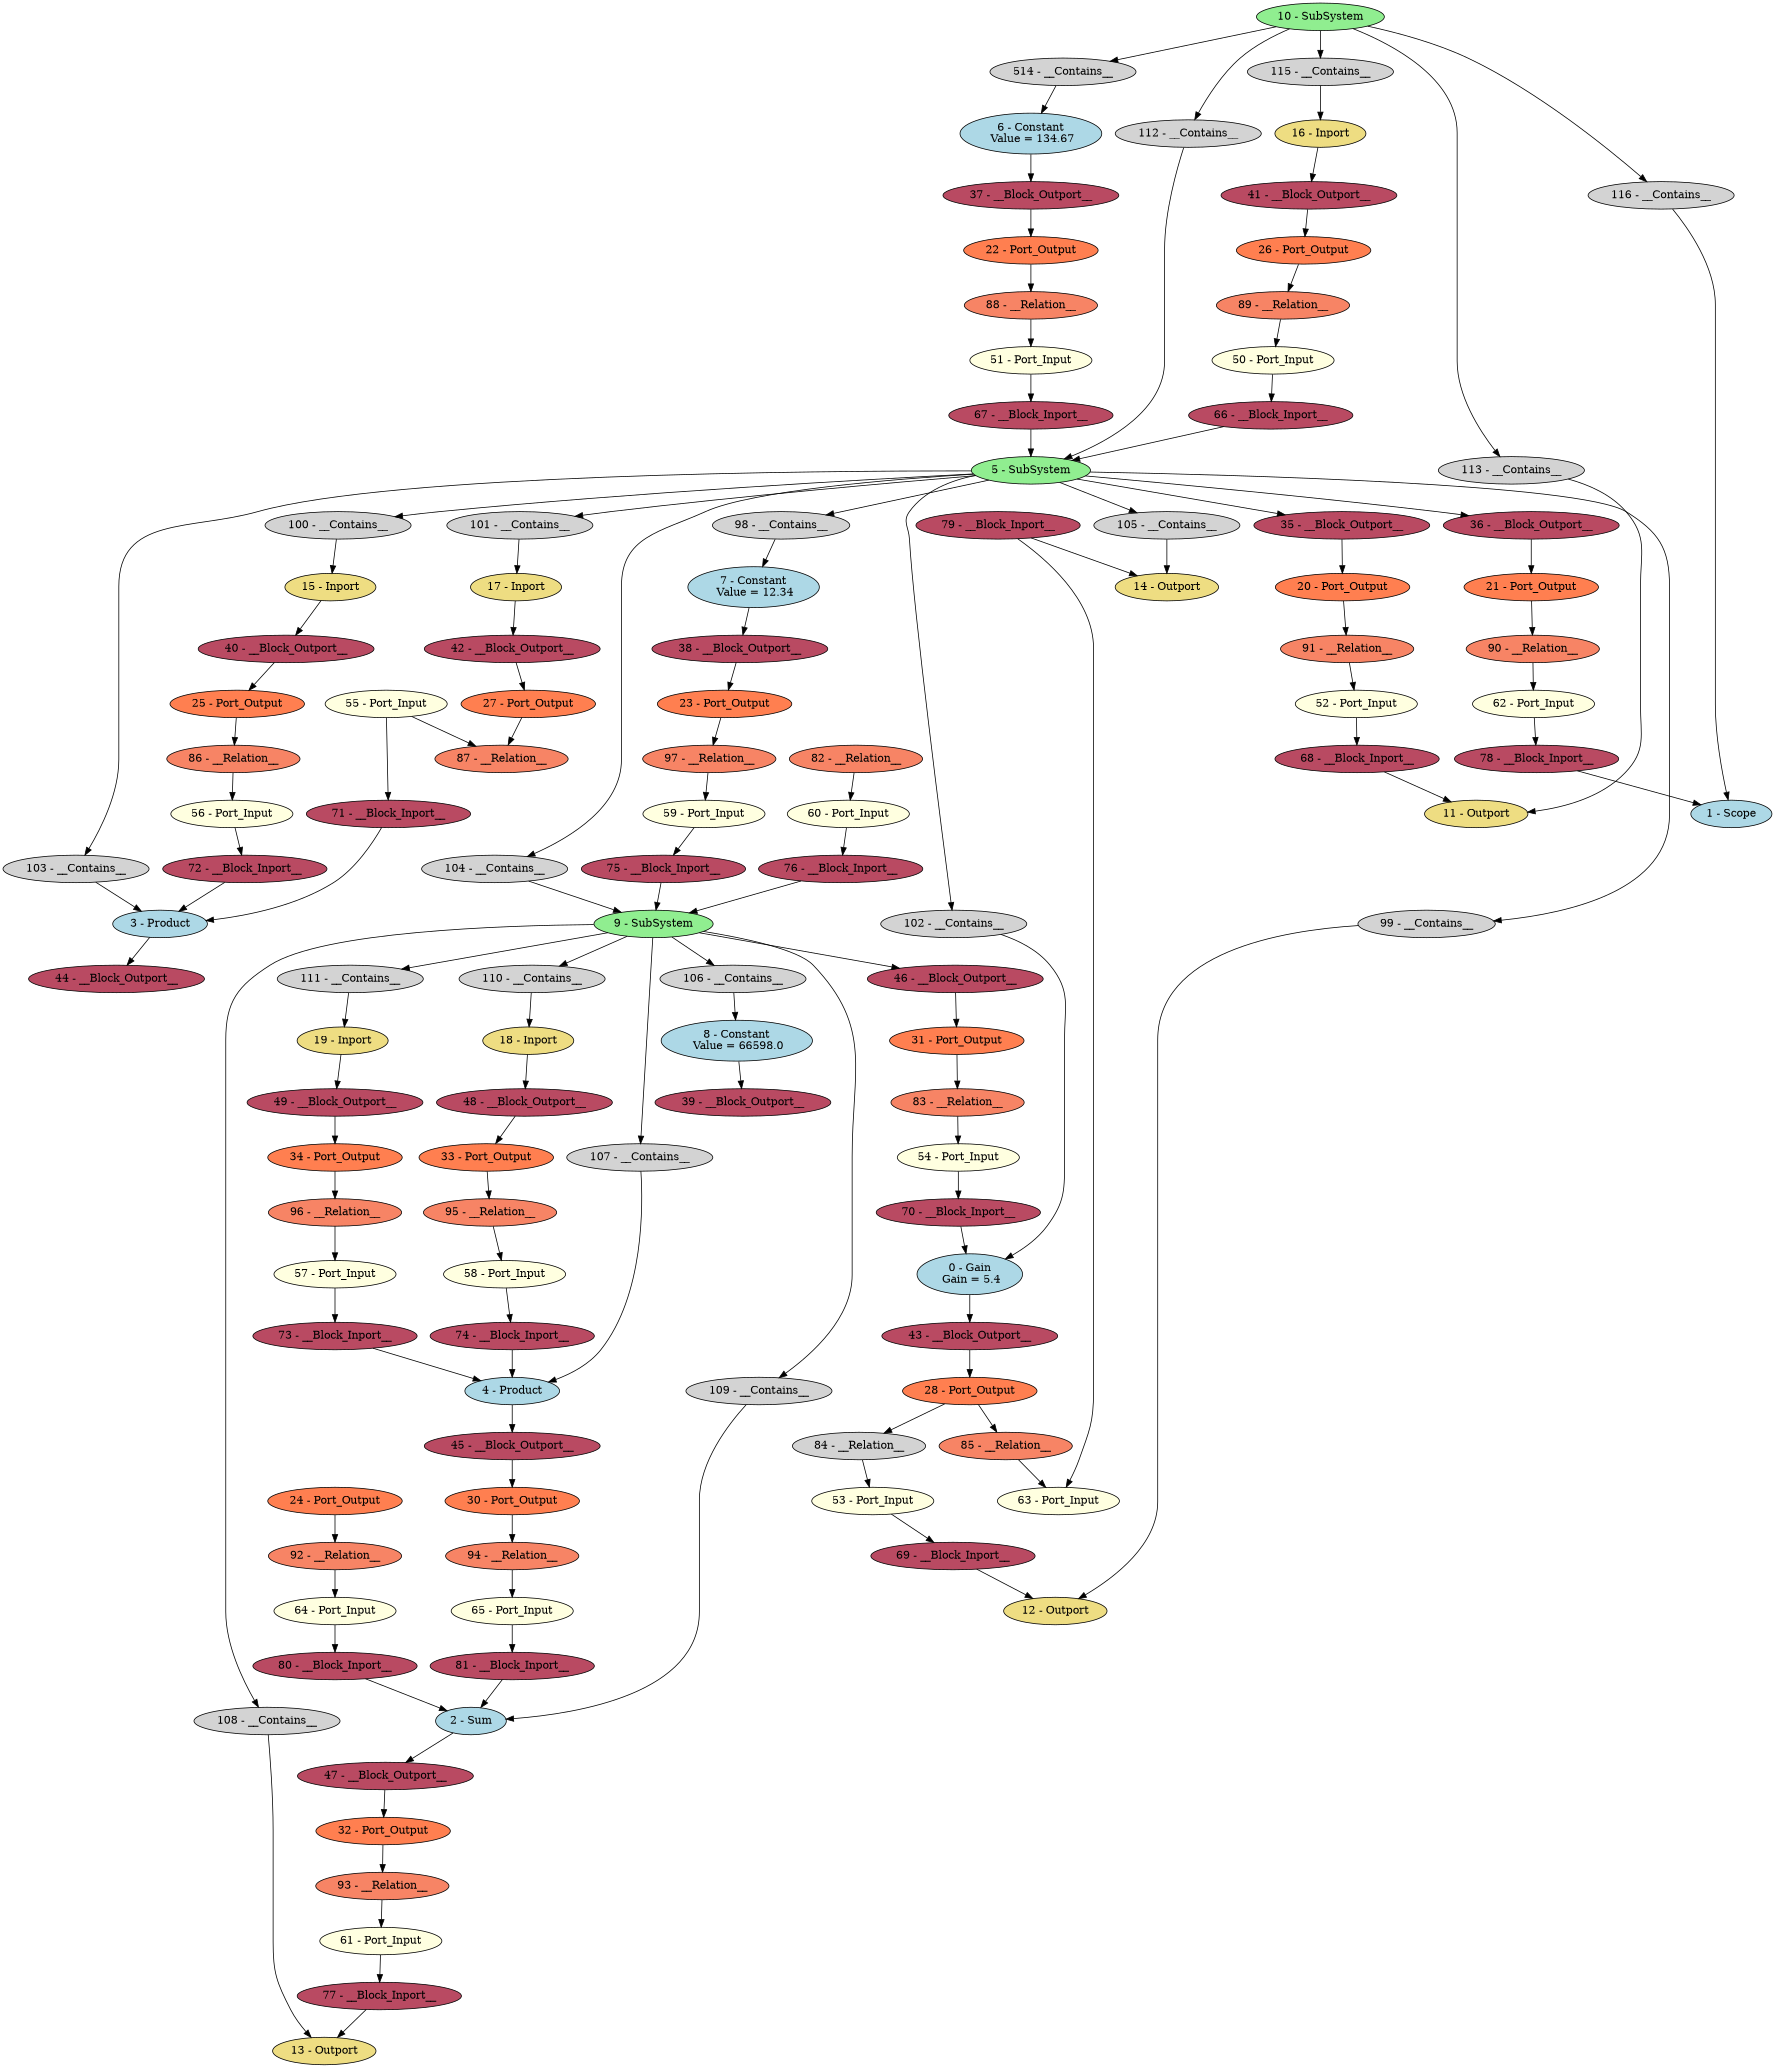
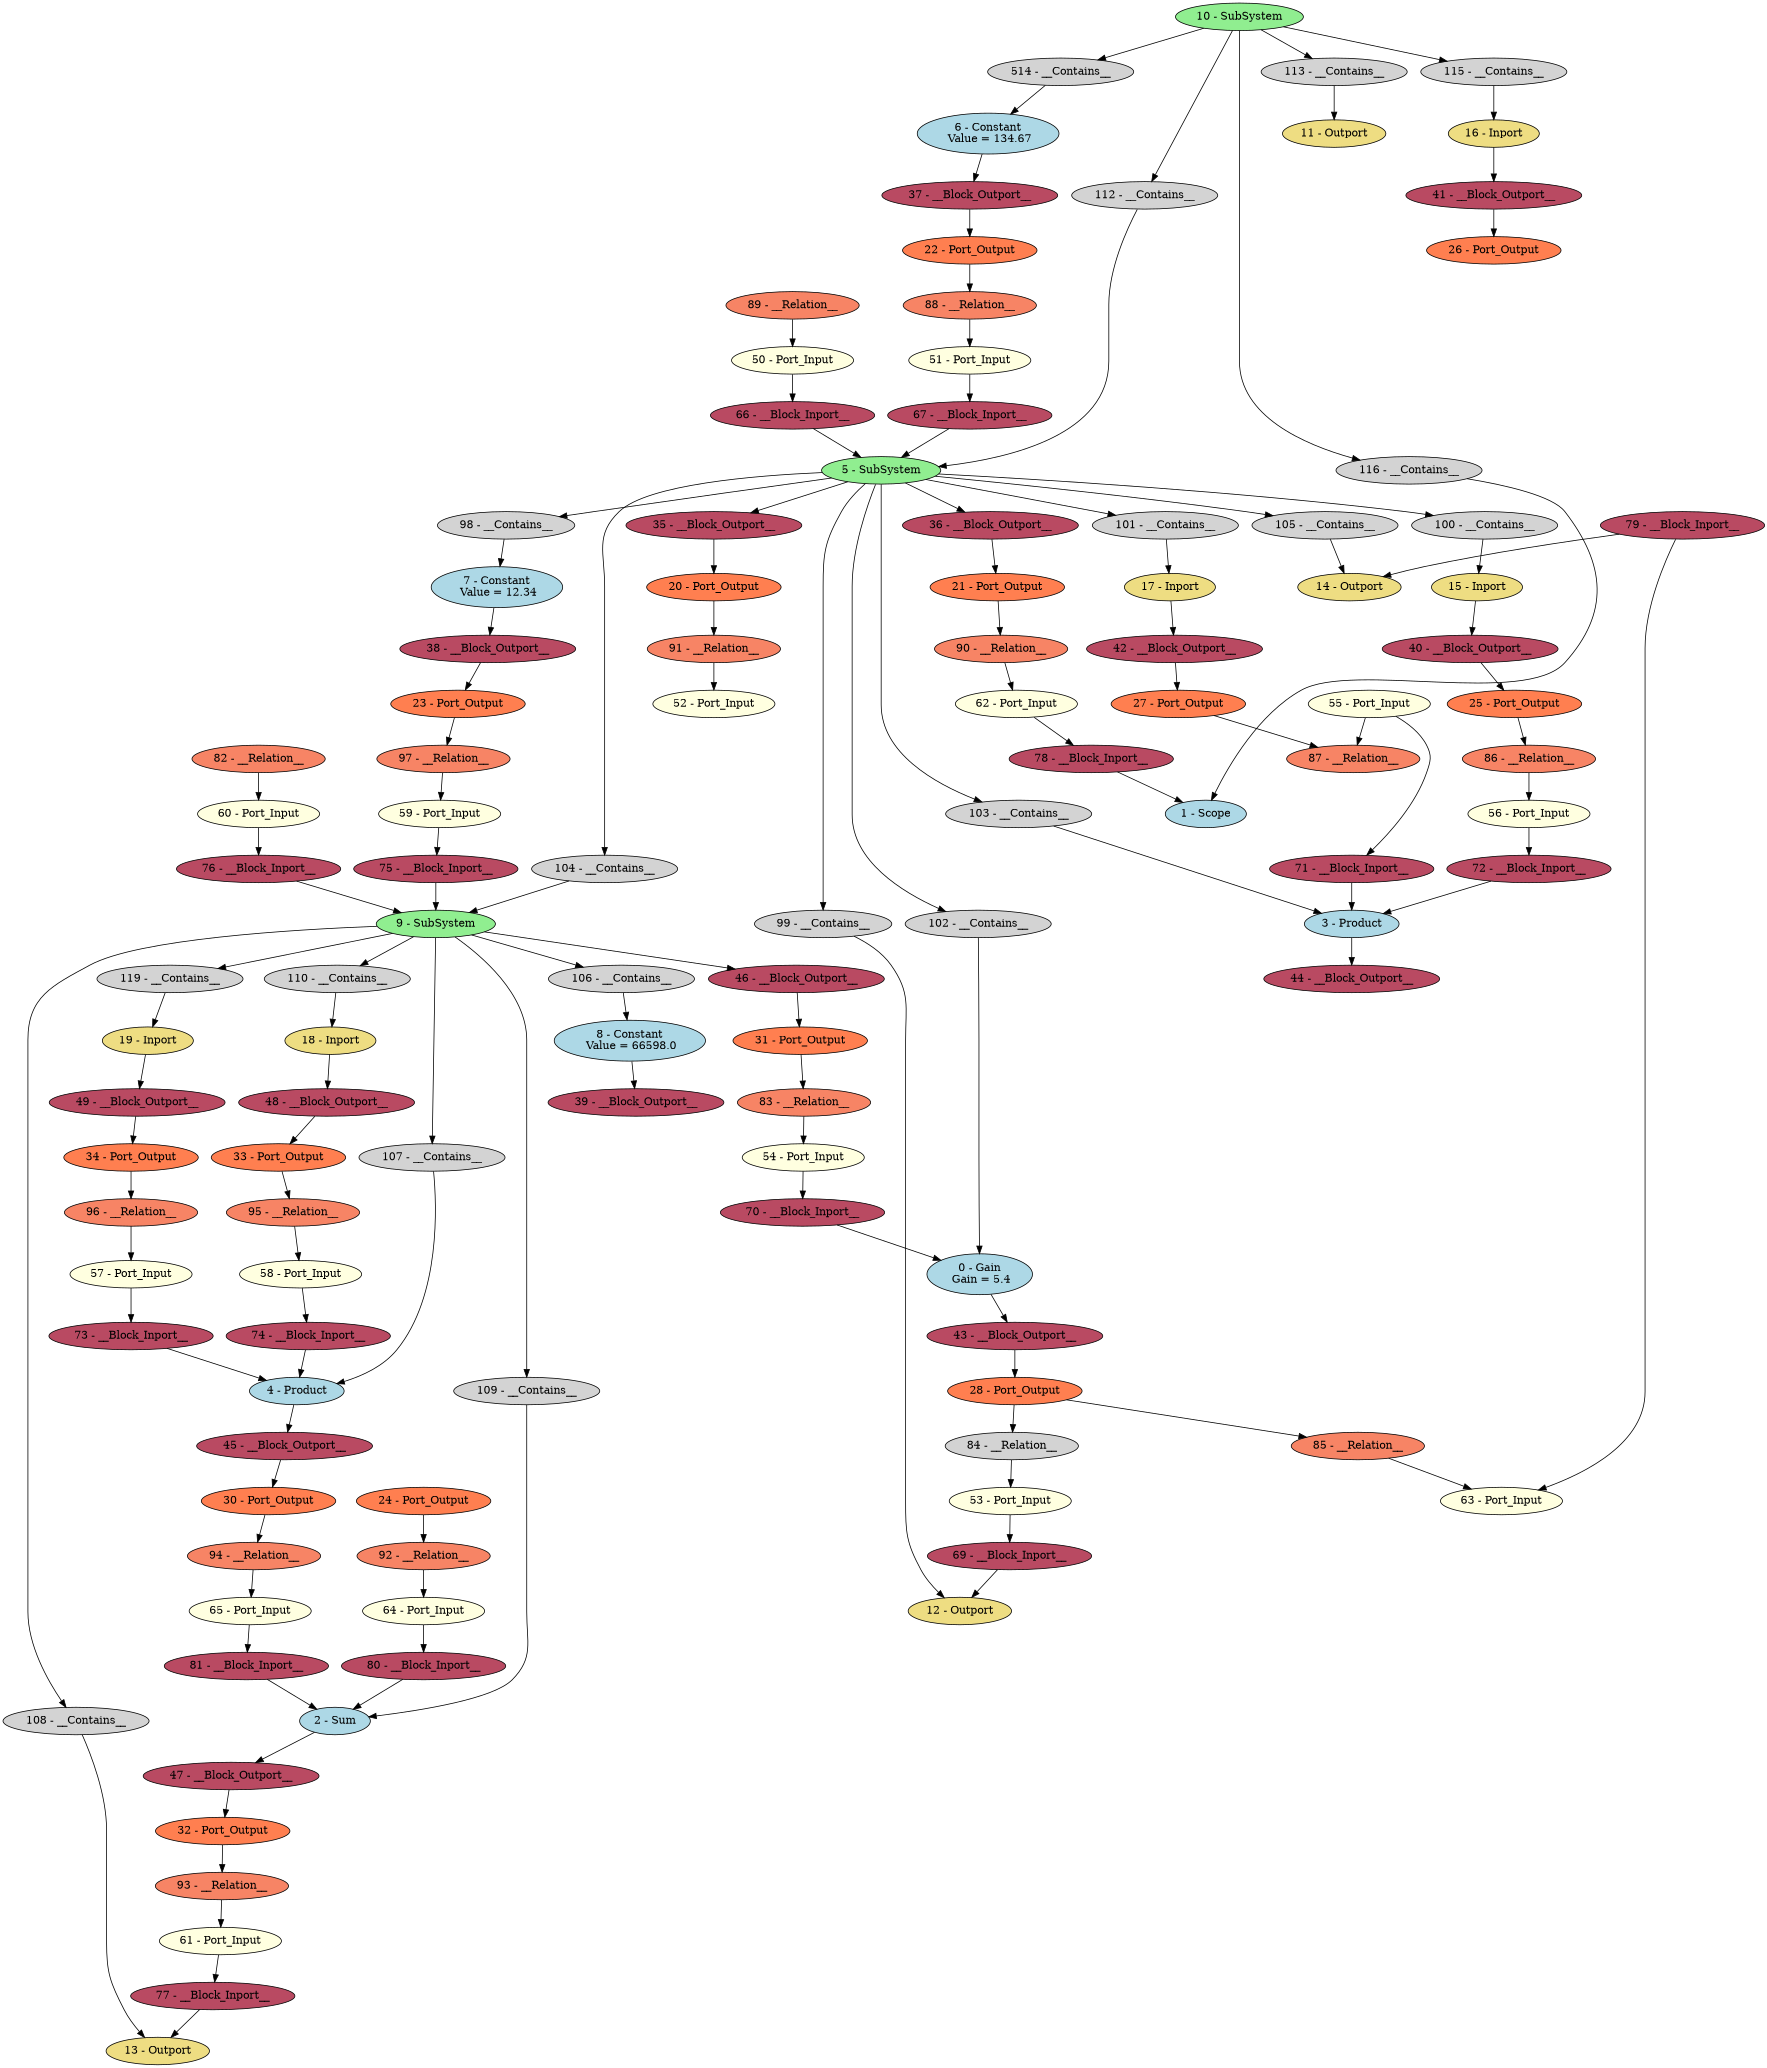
(1295, 274) -> none
(1357, 759) -> none
(350, 979) -> (170, 979)
